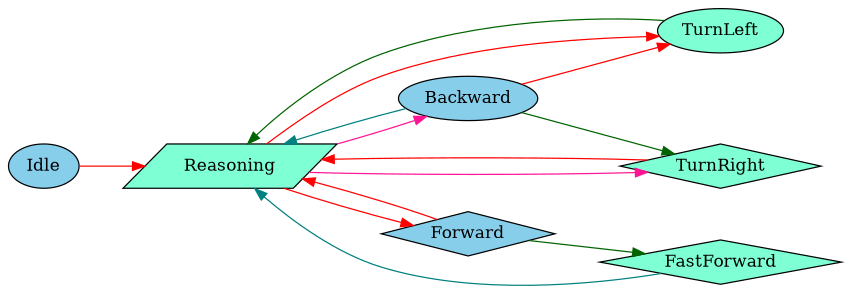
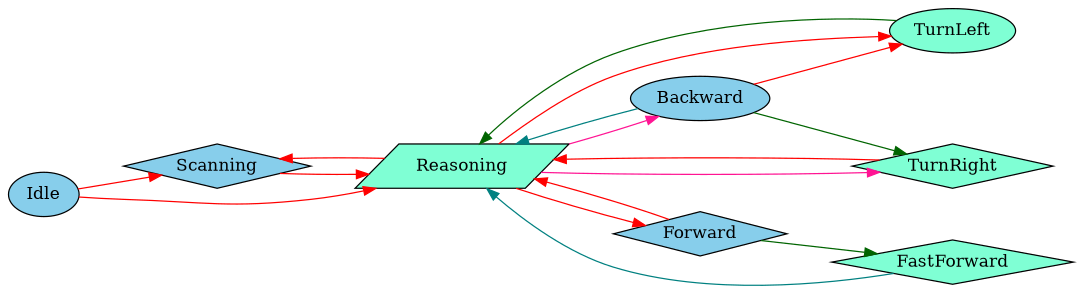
none -> (217, 166)
